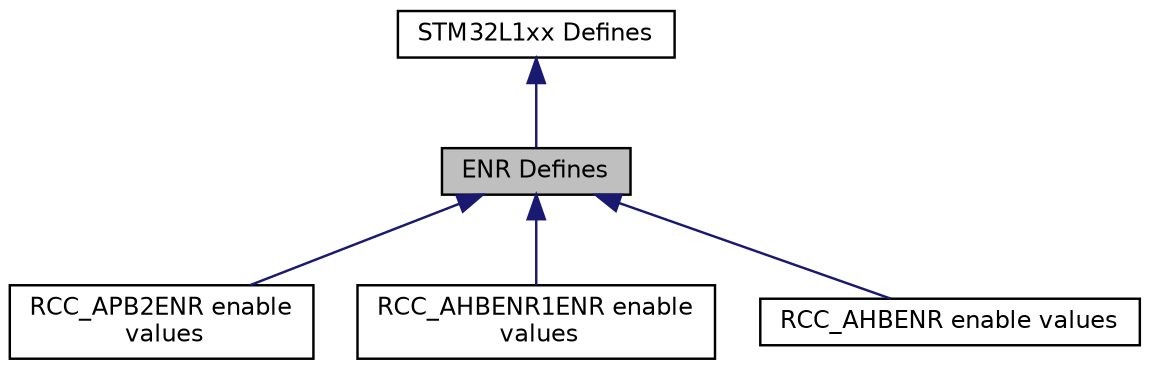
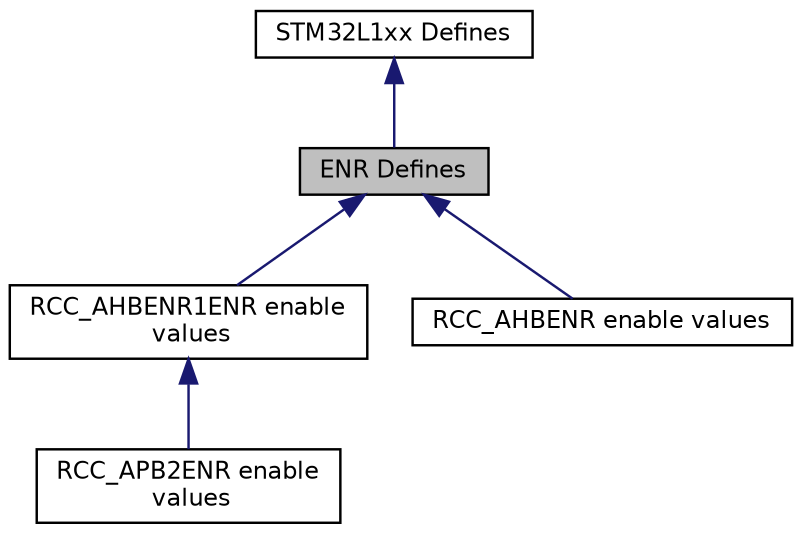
(355, 244) -> (189, 417)
